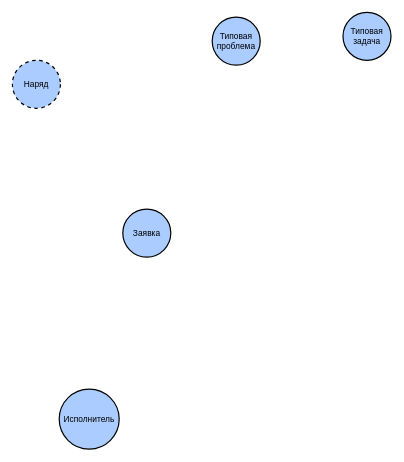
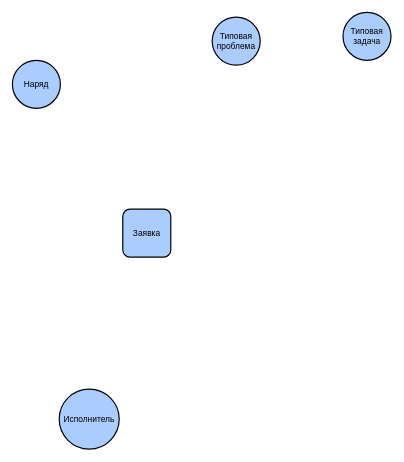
(36, 84) -> (36, 84)
(147, 233) -> (147, 233)
